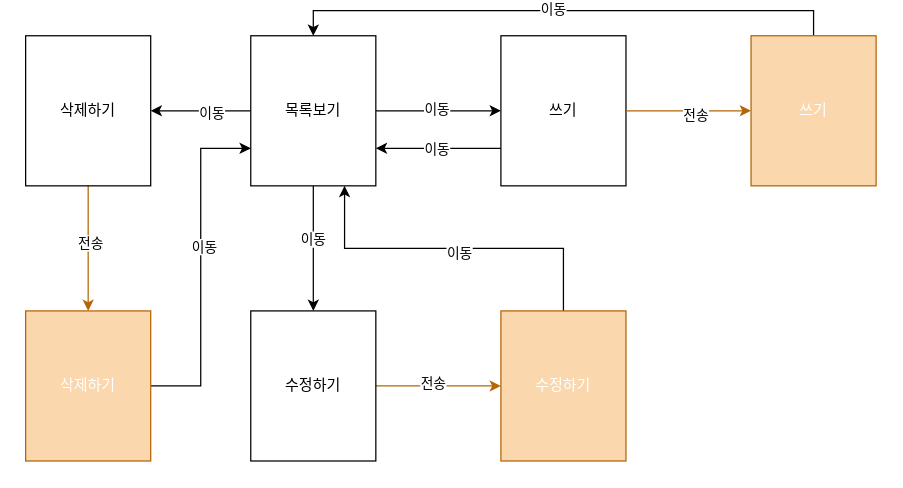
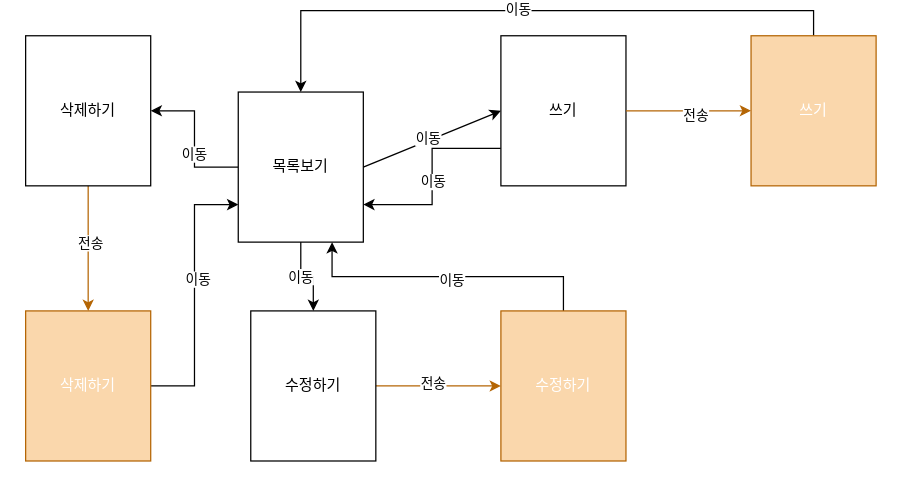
(313, 111) -> (301, 167)
